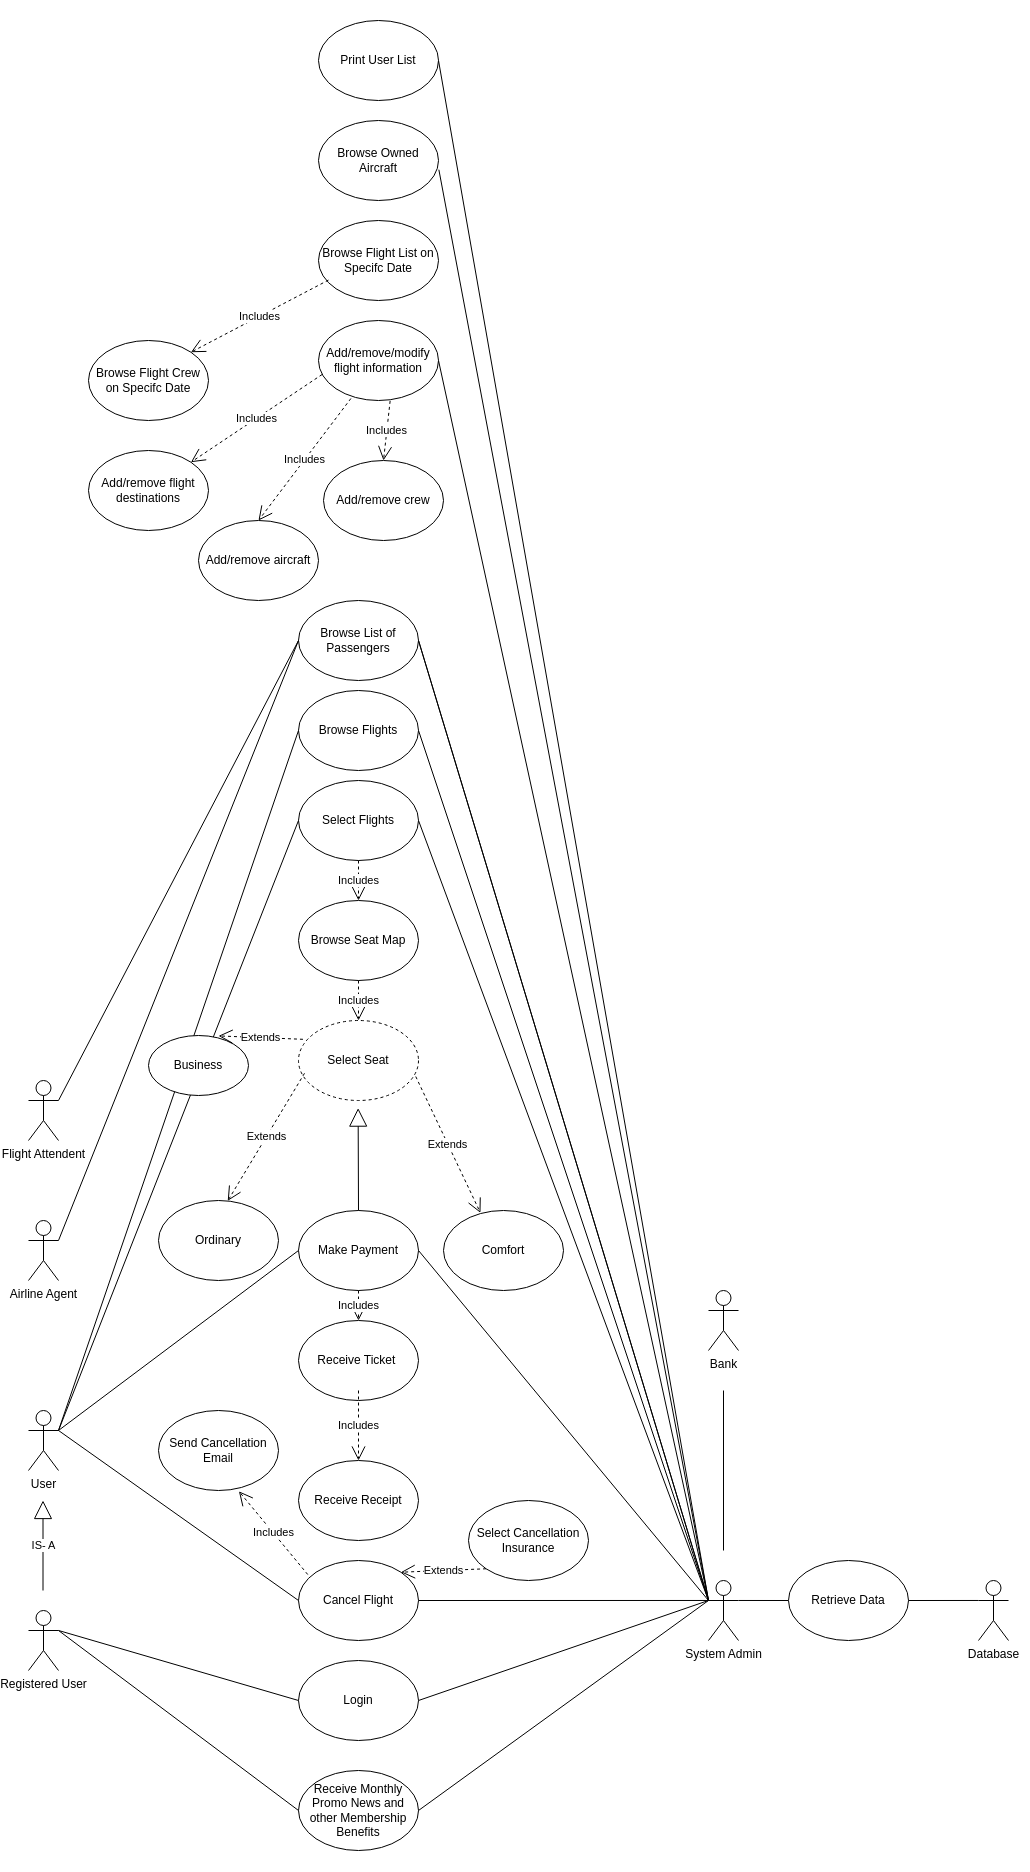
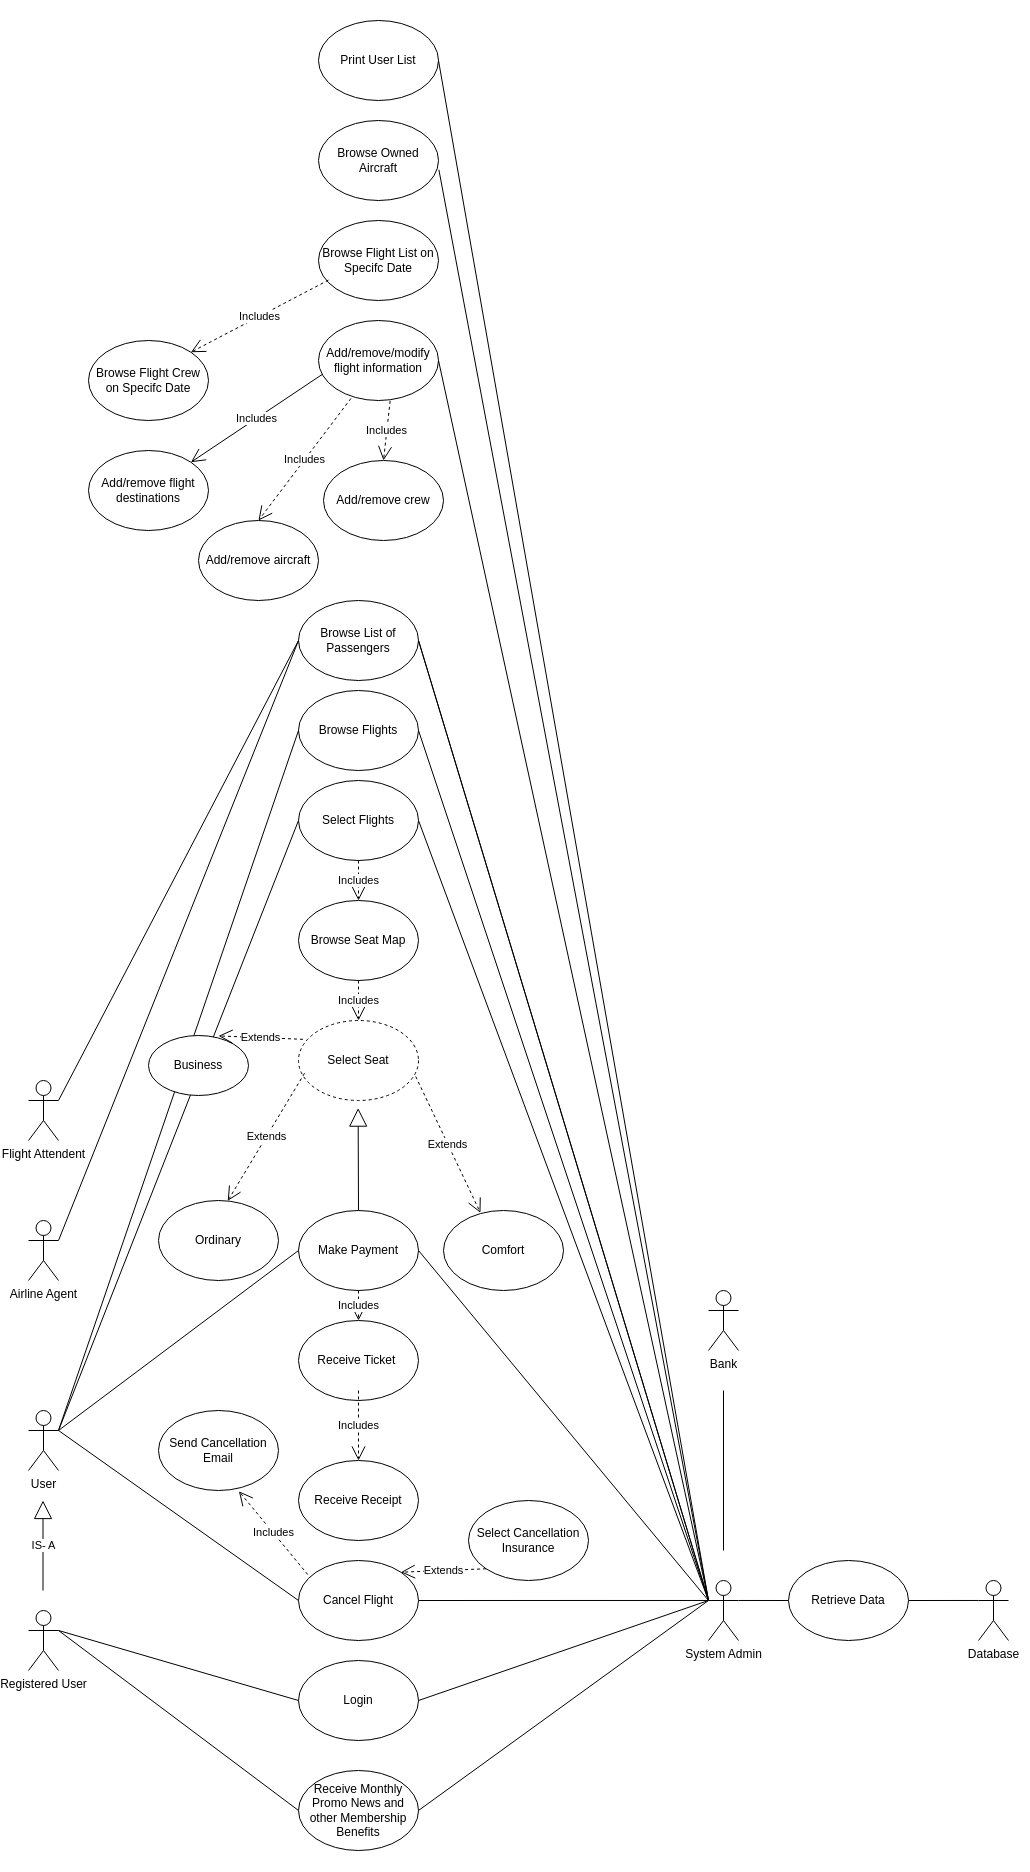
(294, 393) -> (294, 393)
